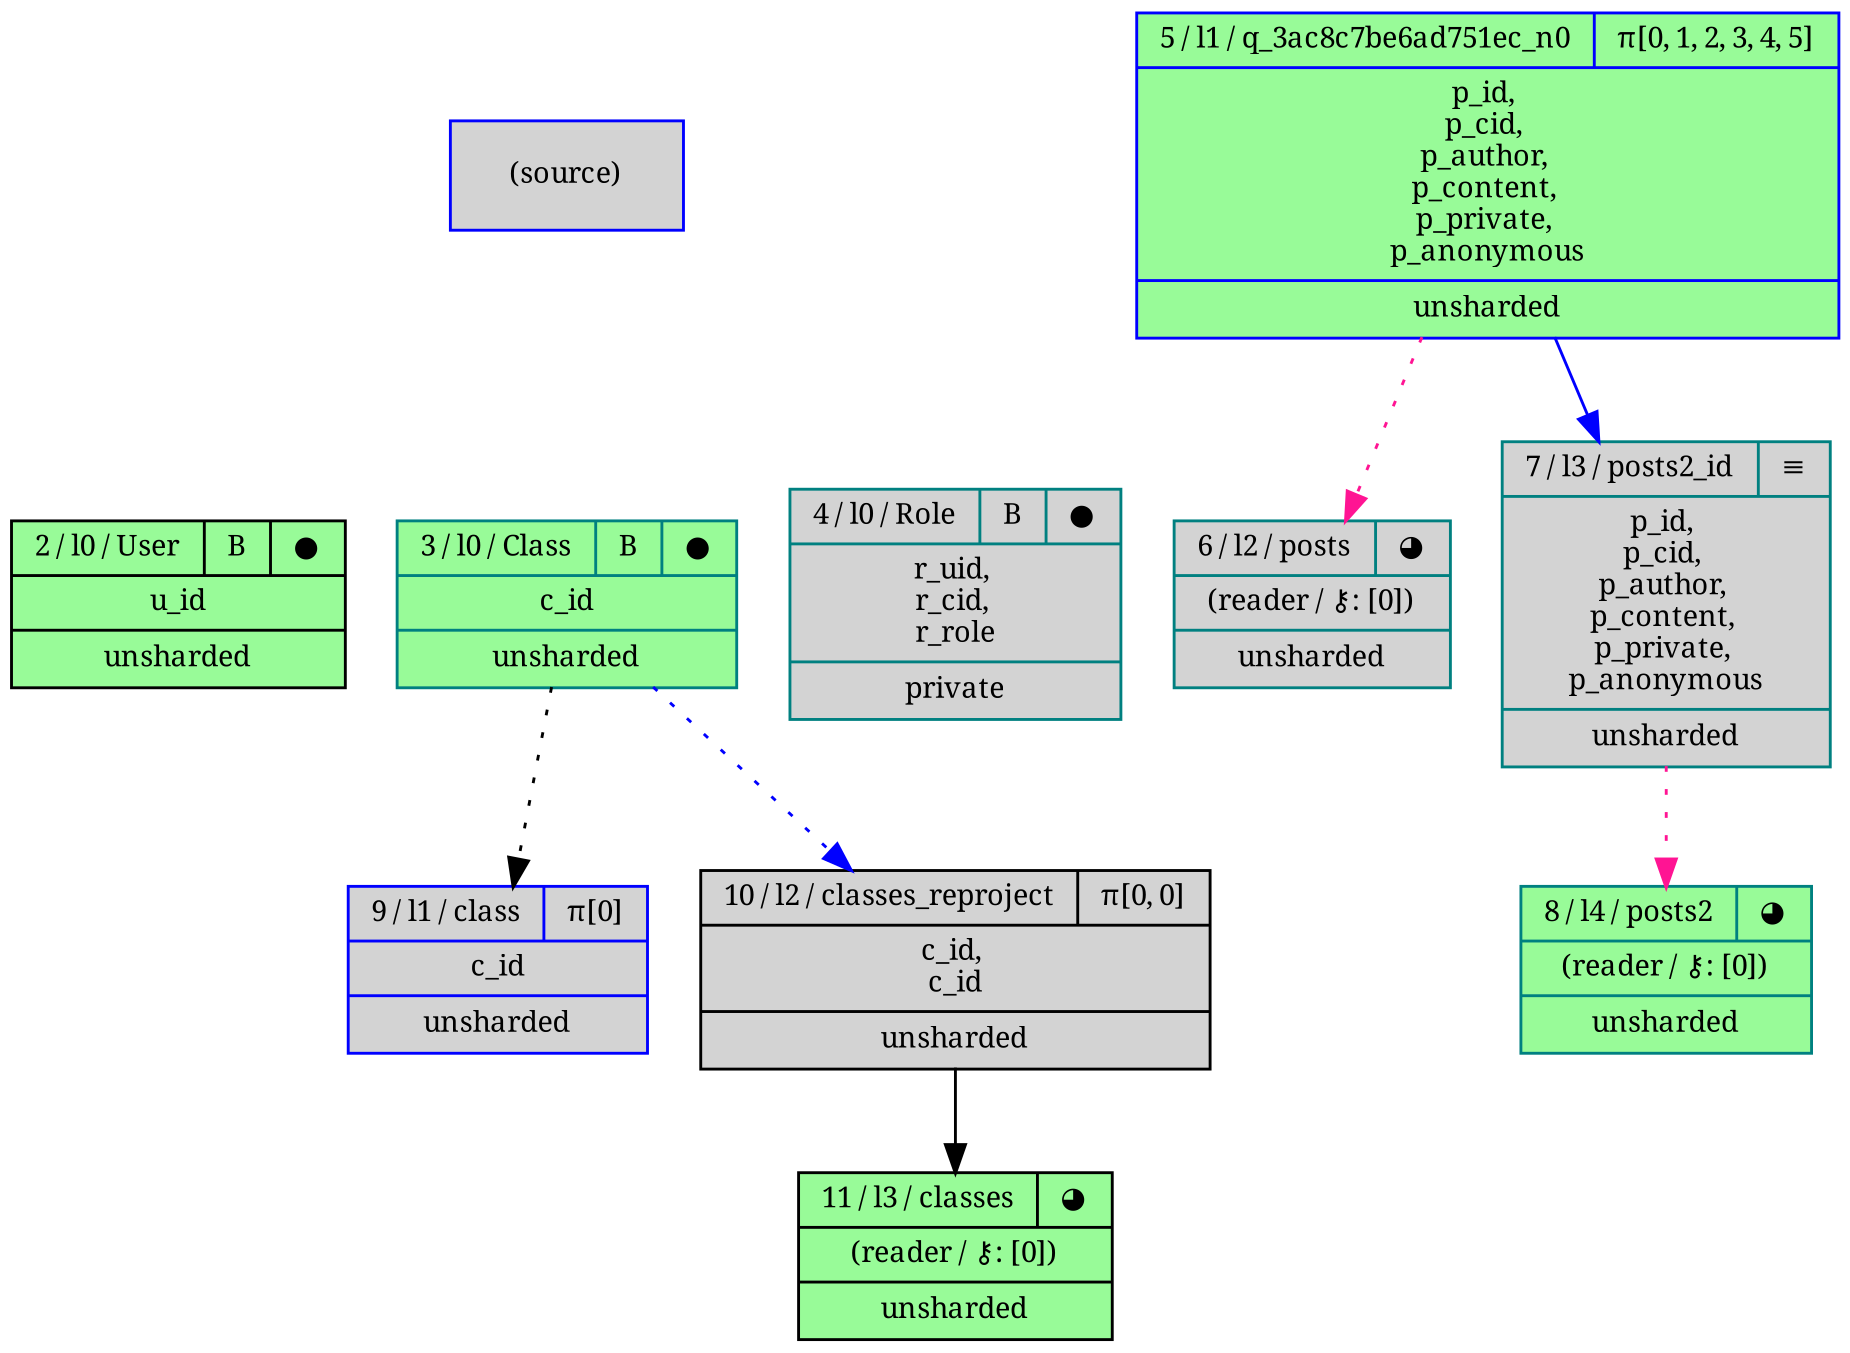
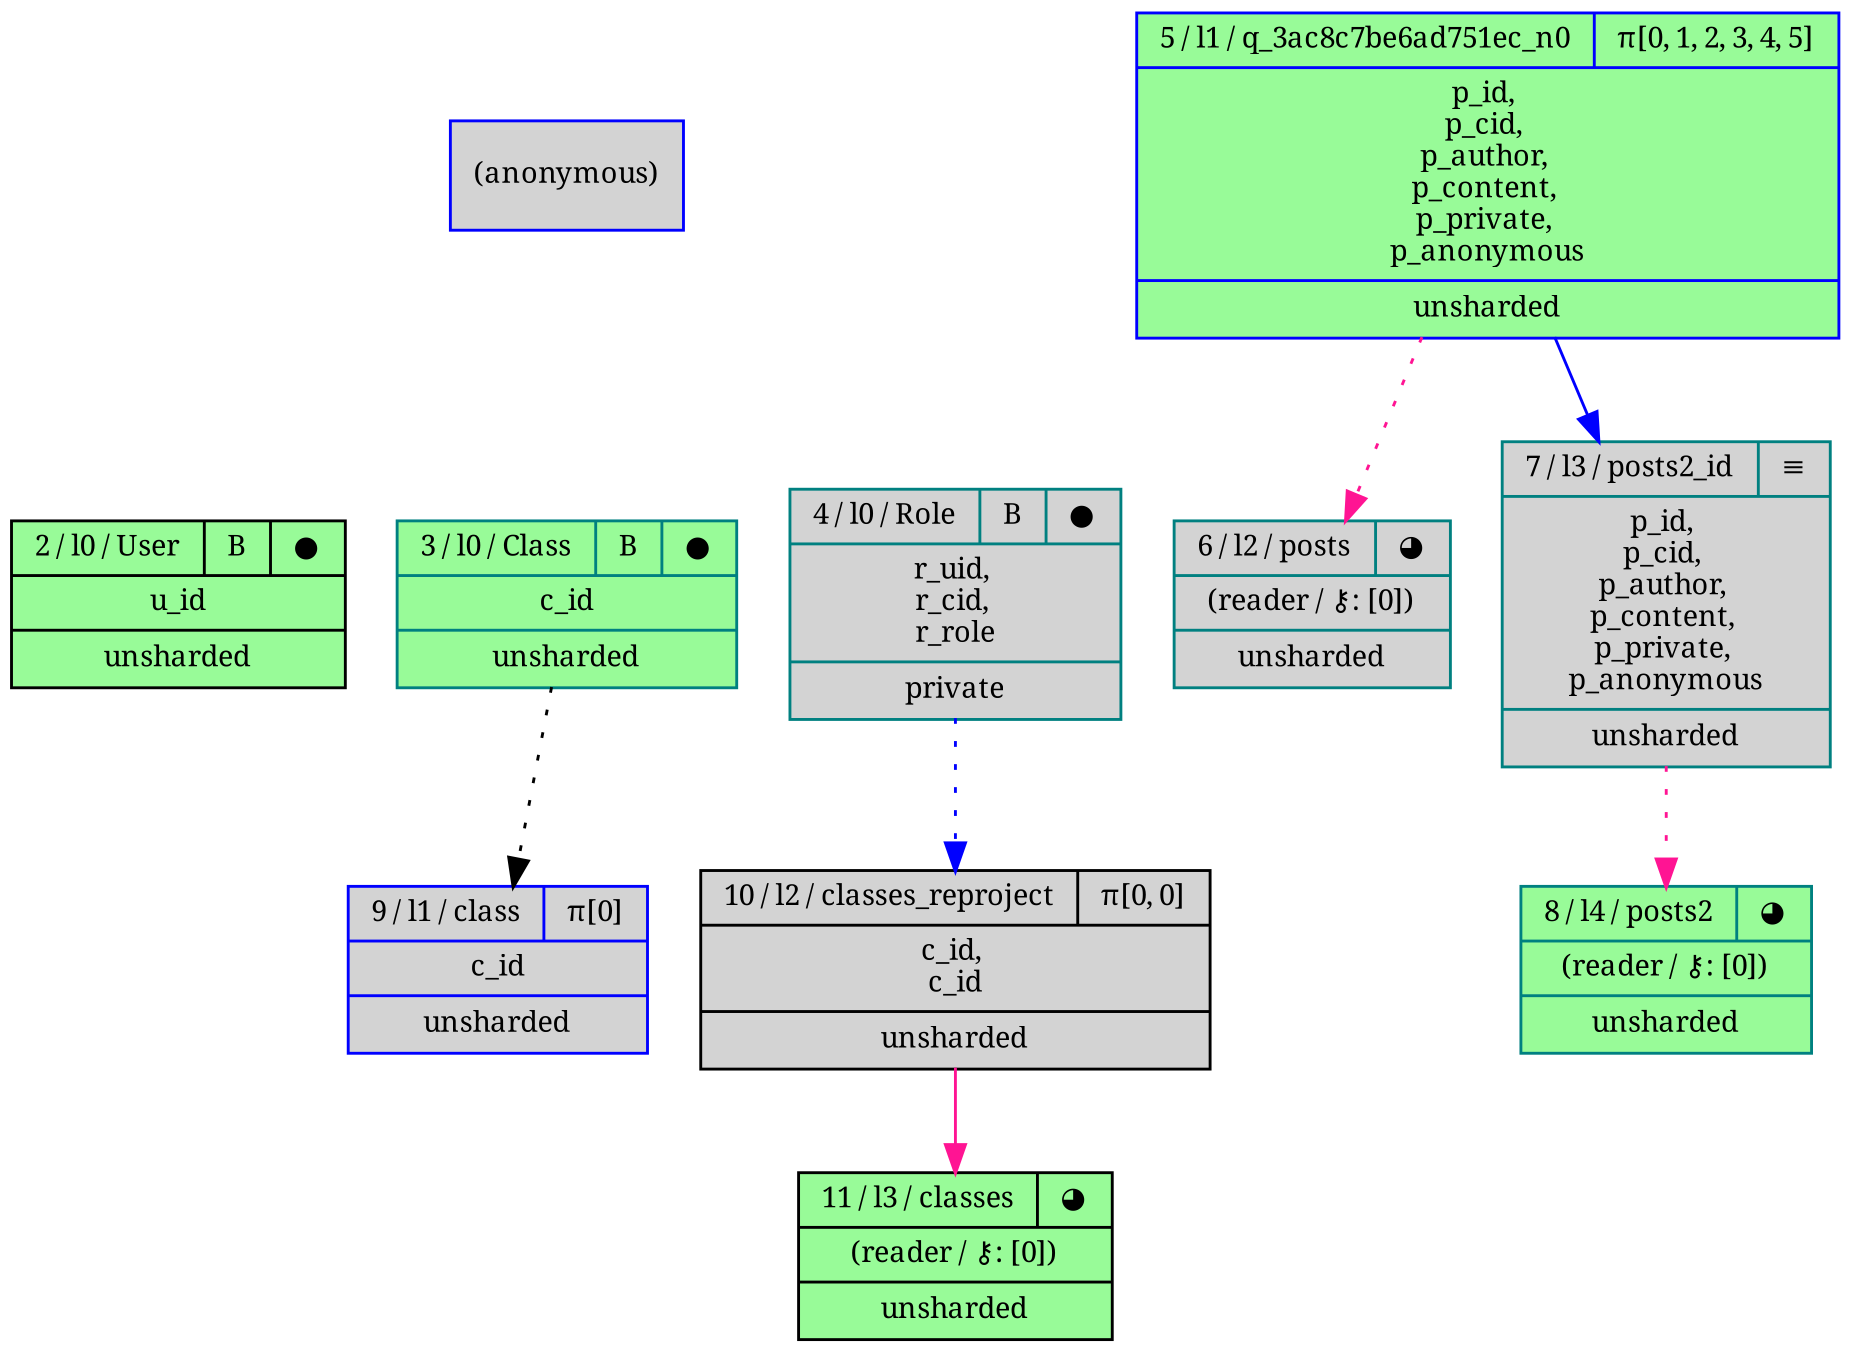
(567, 176) -> (567, 176)
(742, 769) -> (955, 780)
(955, 1106) -> (955, 1106)
